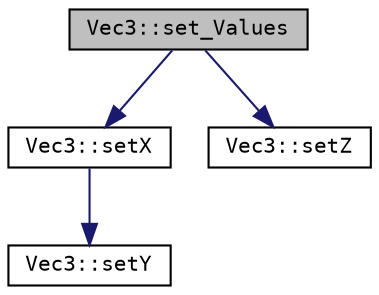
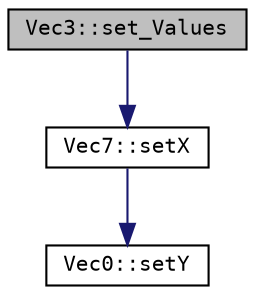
(90, 147) -> (127, 147)
(290, 147) -> none
(90, 265) -> (127, 265)
